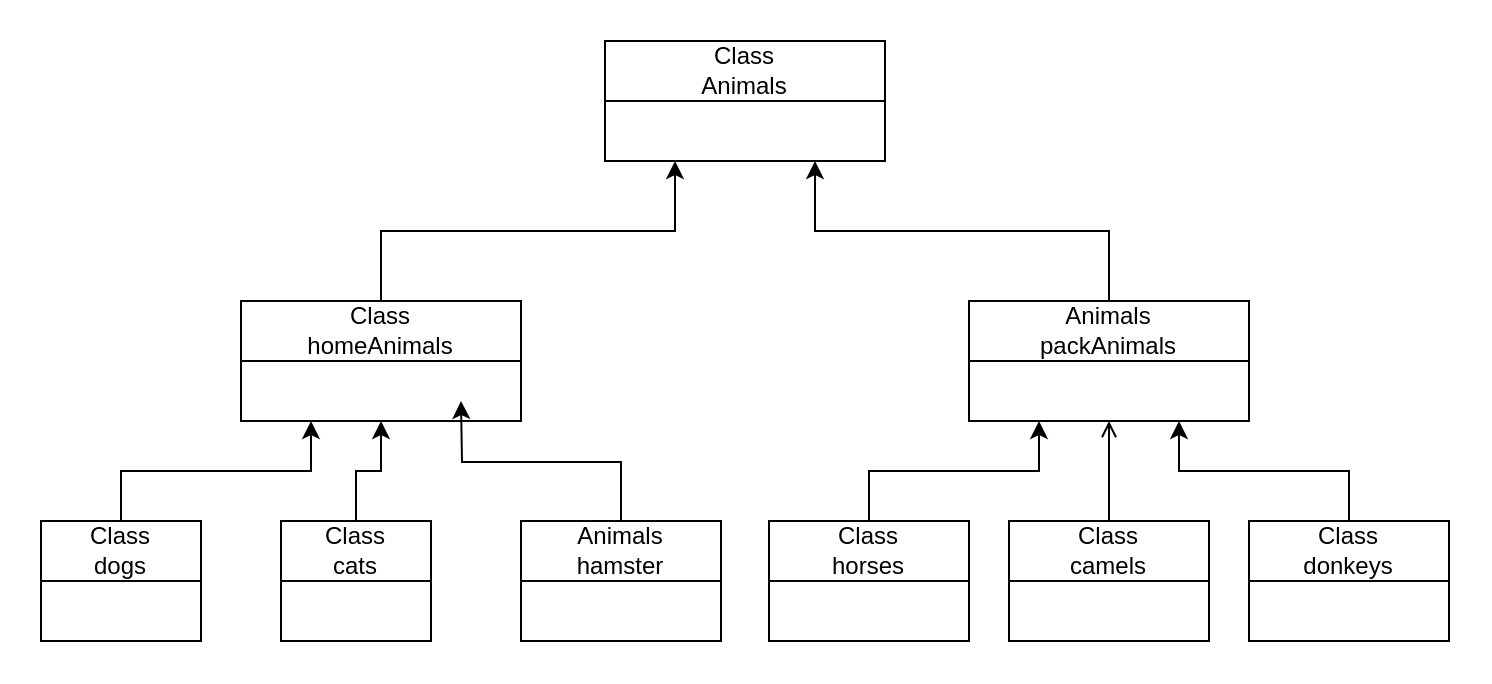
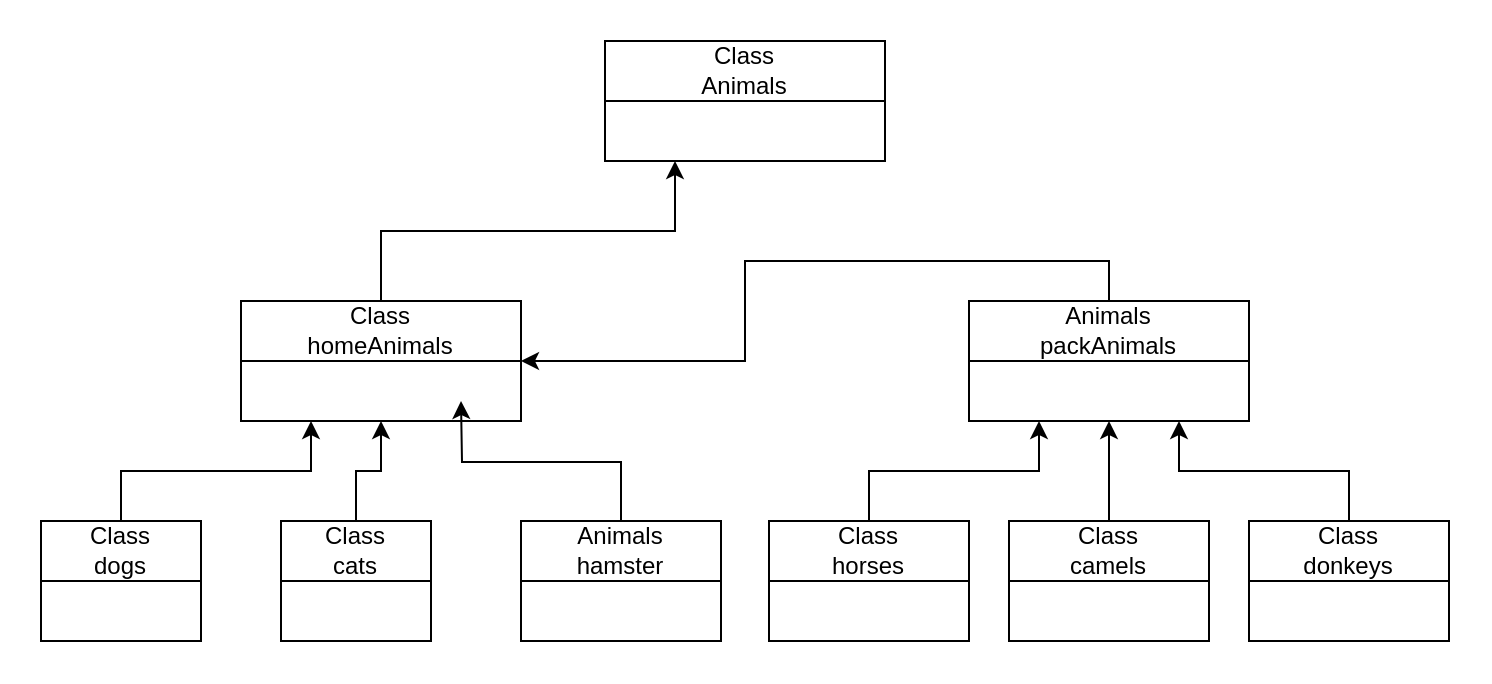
(950, 231) -> (773, 261)
(1109, 433) -> (1109, 436)
